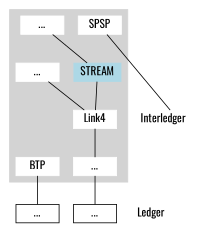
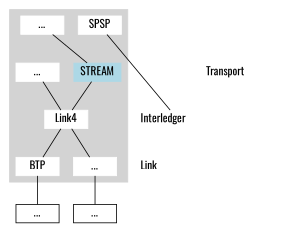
none -> (243, 72)
none -> (52, 143)
none -> (177, 167)
(174, 214) -> none
